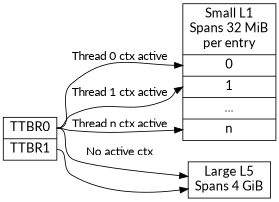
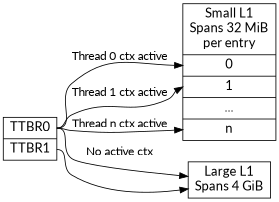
(229, 180) -> (229, 180)
